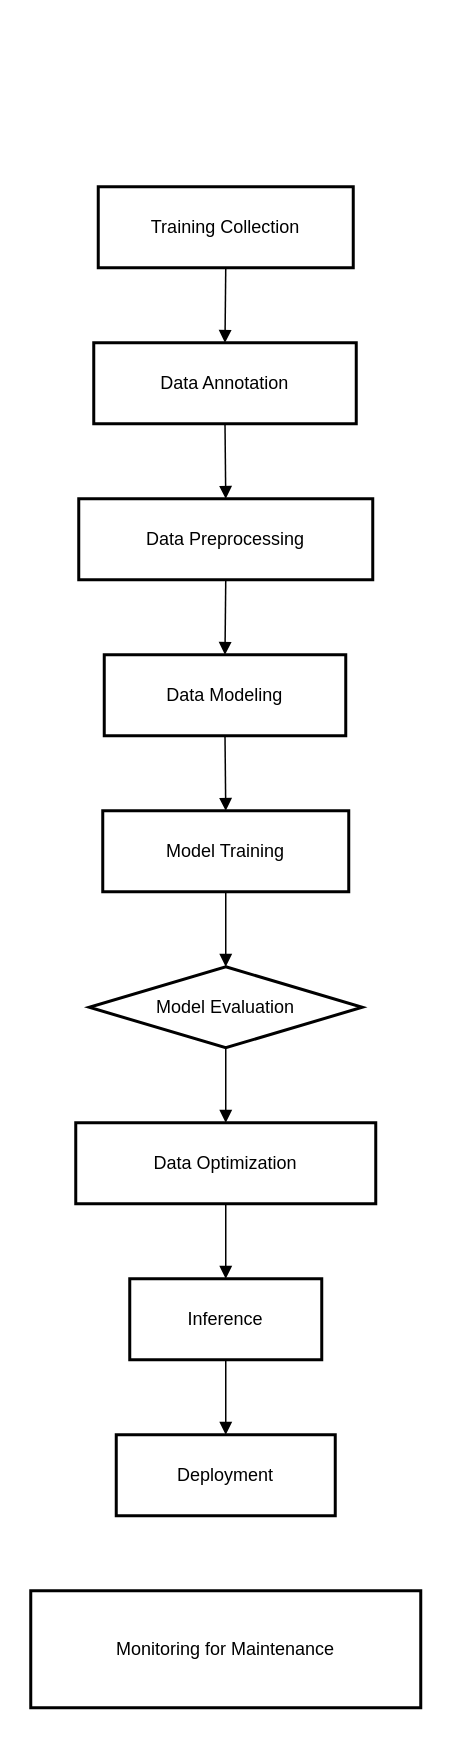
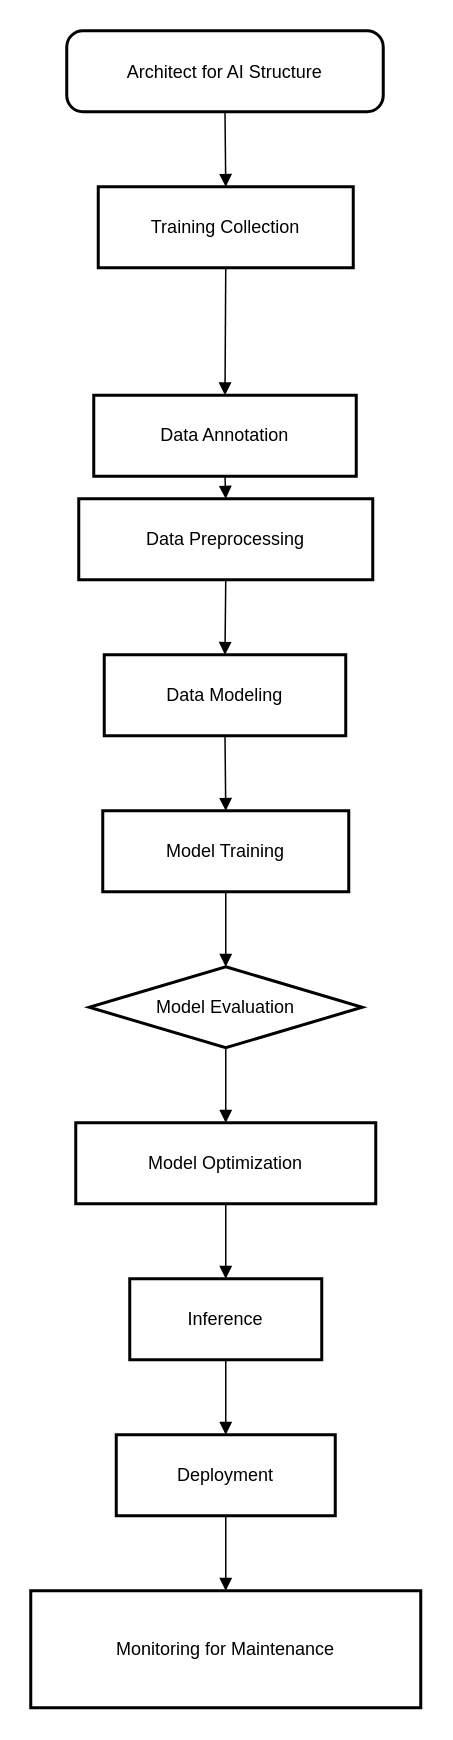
none -> (225, 71)
none -> (225, 144)
(225, 383) -> (225, 436)
(226, 1163) -> (226, 1163)
none -> (226, 1548)
